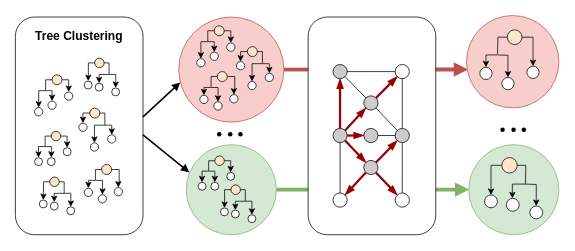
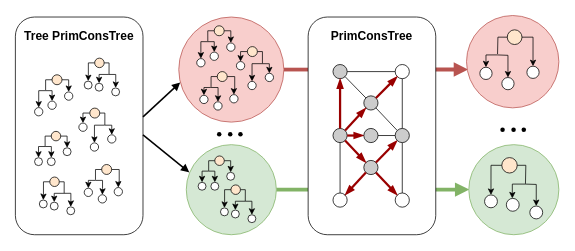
(79, 36) -> (79, 36)
none -> (372, 36)
